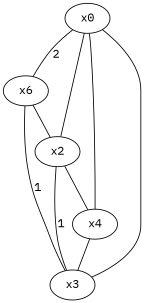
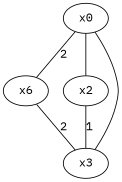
(42, 121) -> none
(38, 188) -> (64, 127)
(95, 224) -> none
